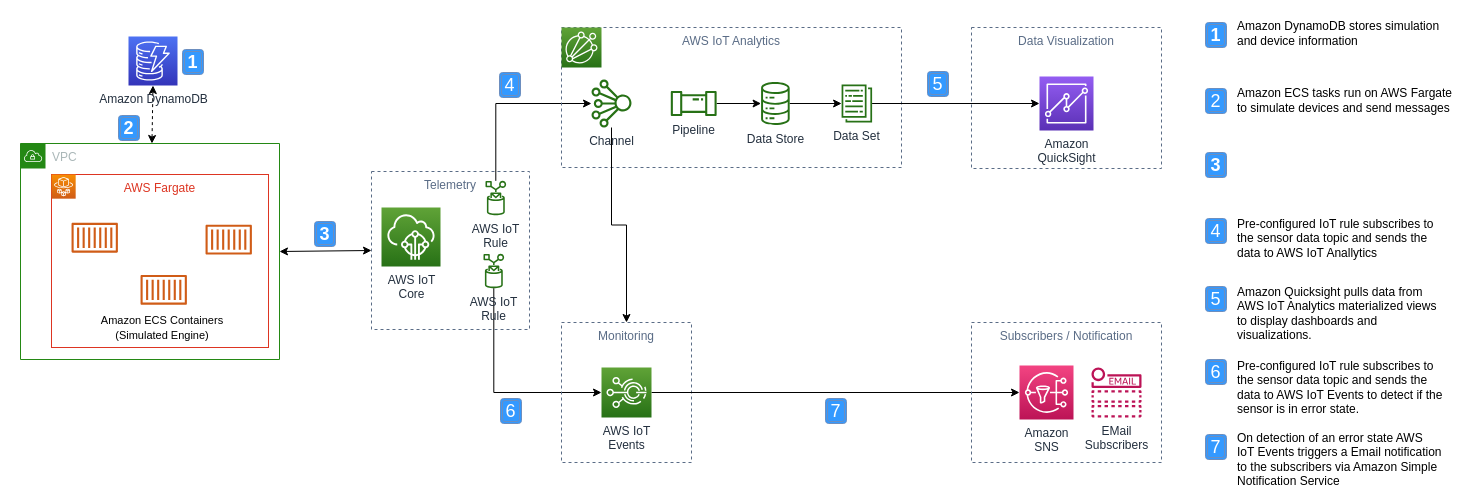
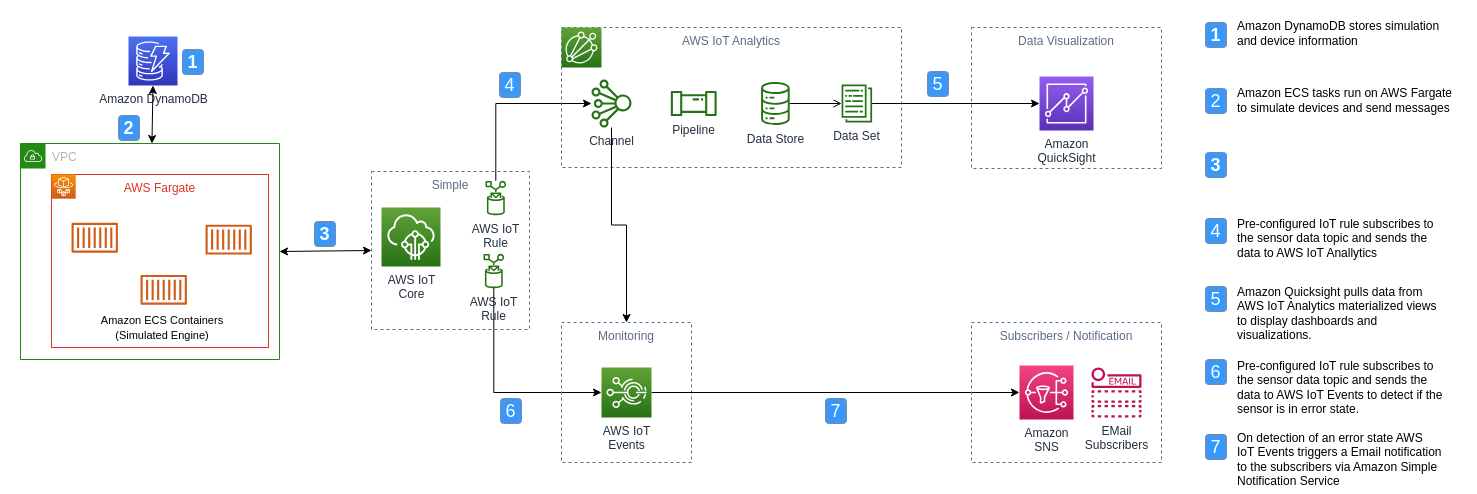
(736, 104) -> none
(833, 104) -> (834, 104)
(152, 115) -> (152, 115)
(450, 185) -> (450, 185)
